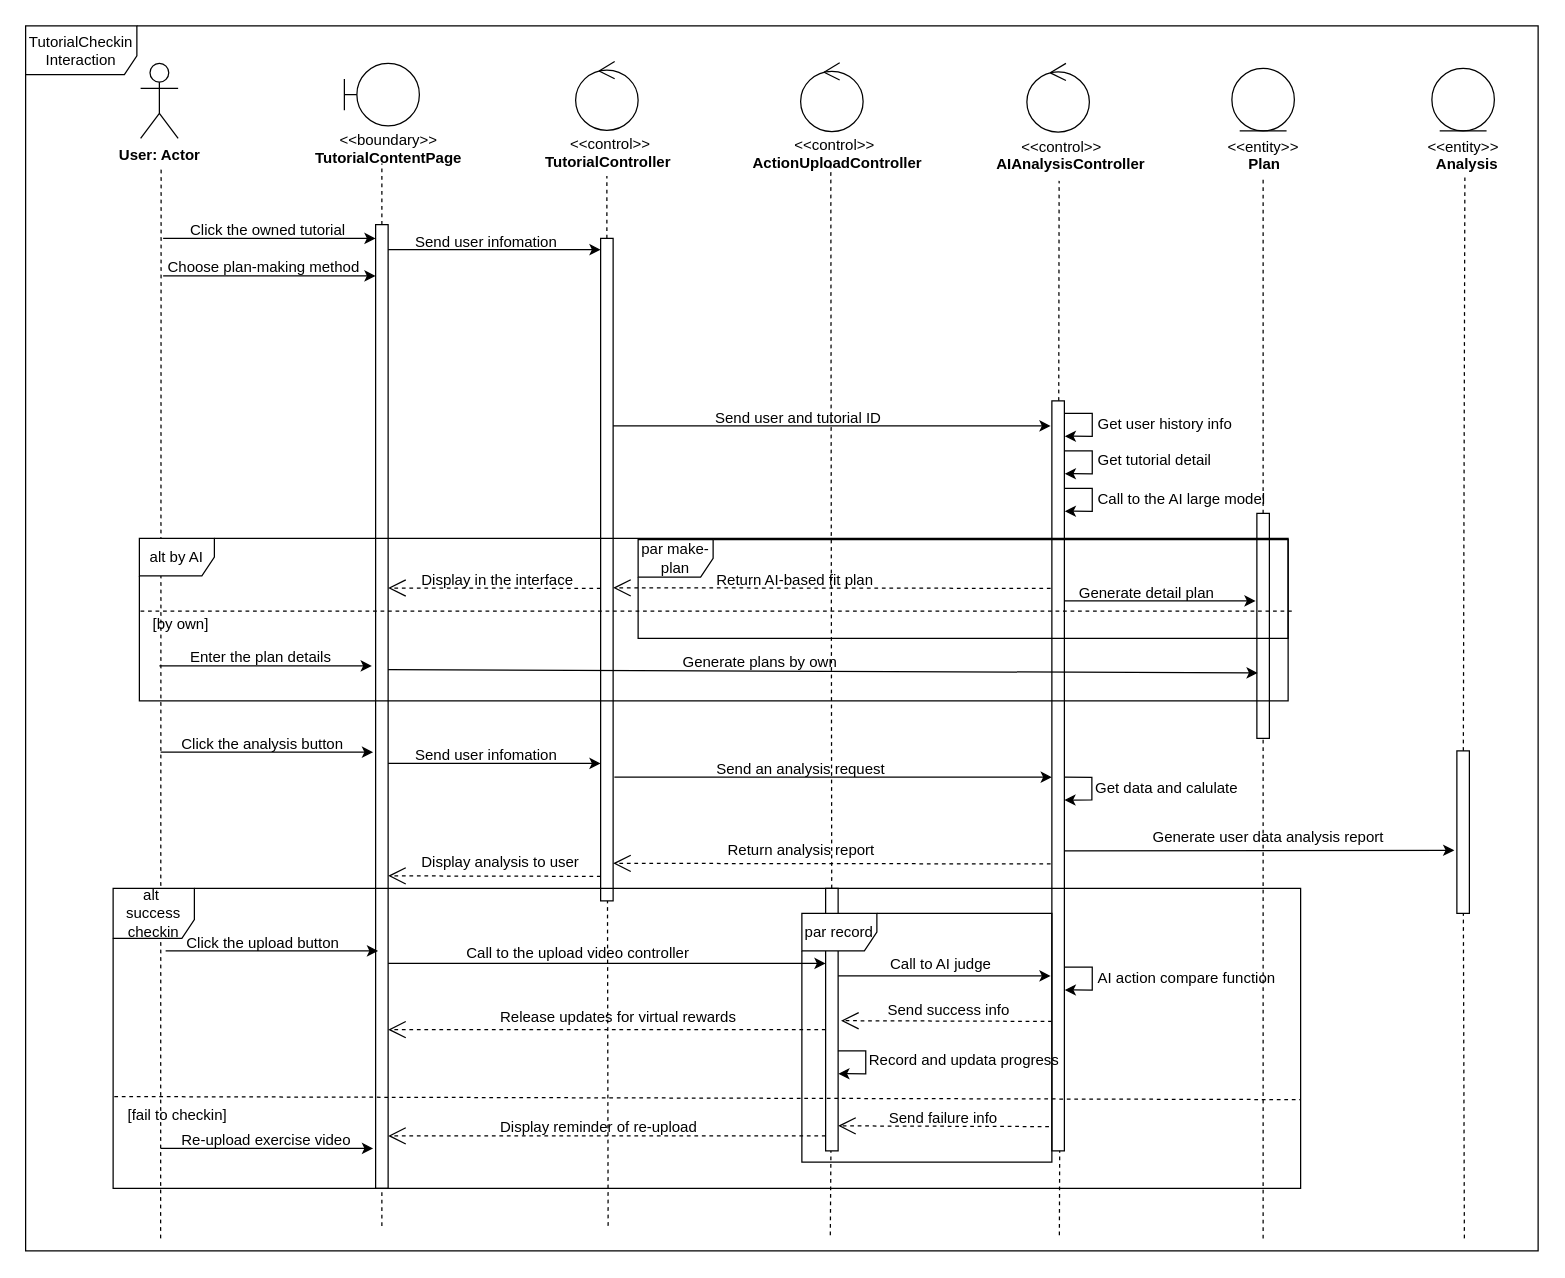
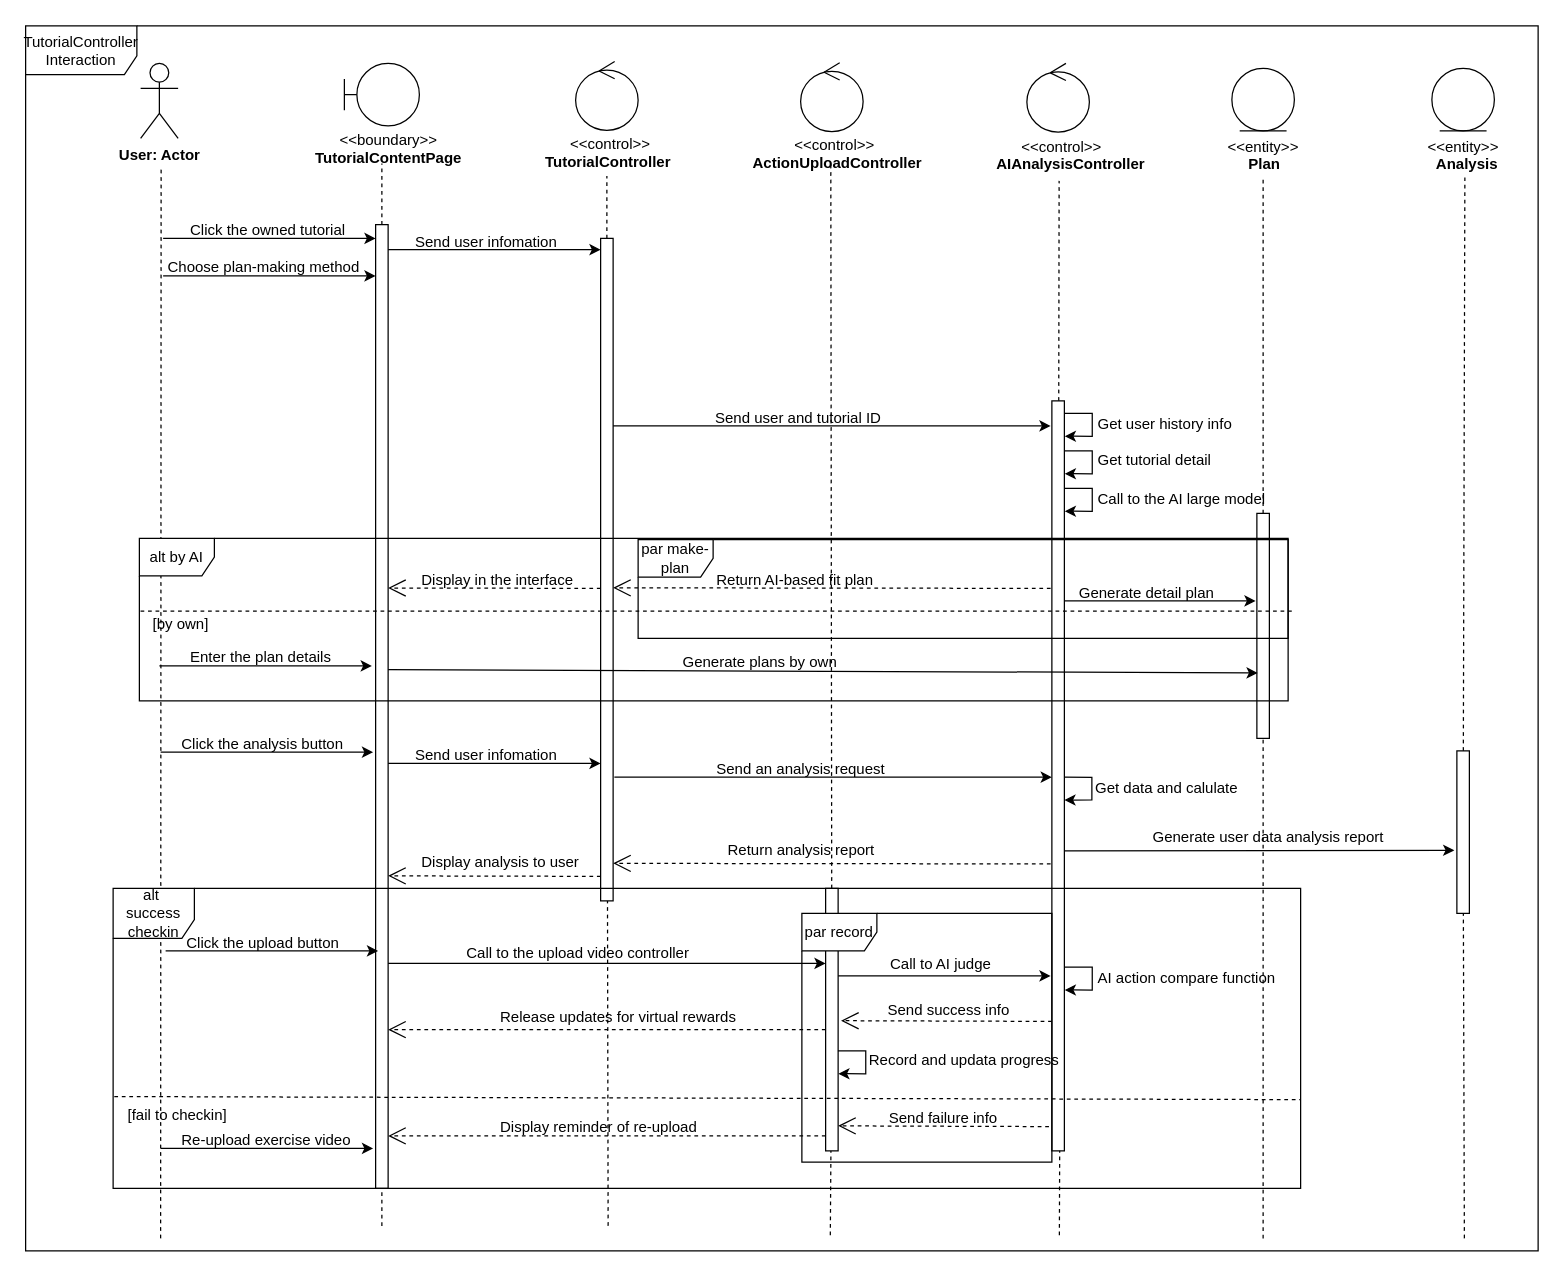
(81, 51) -> (81, 51)
